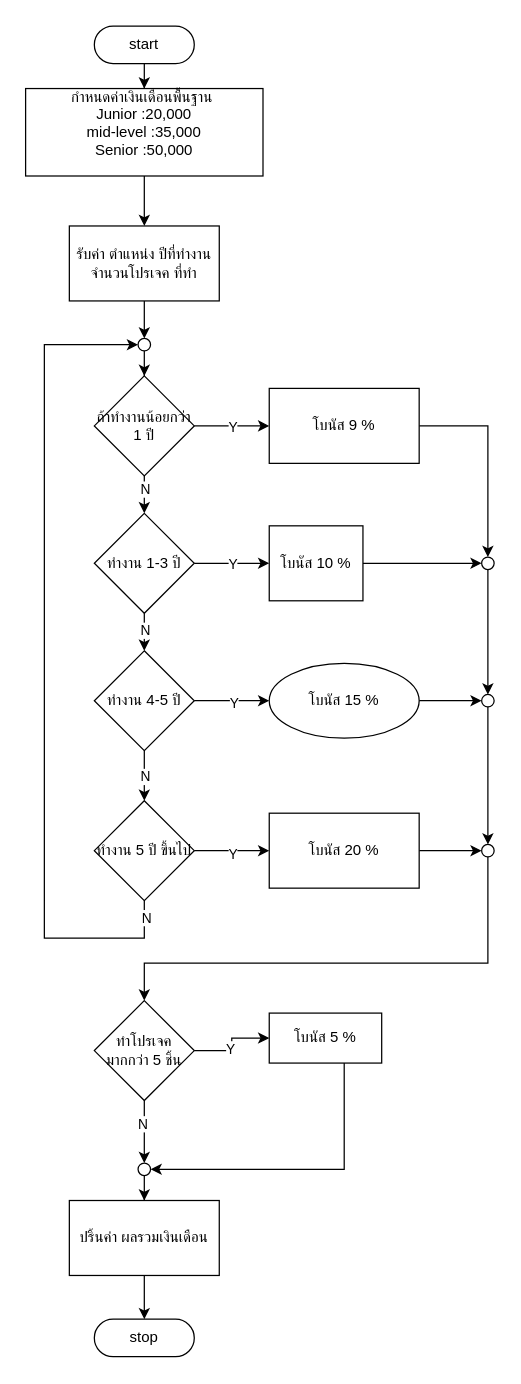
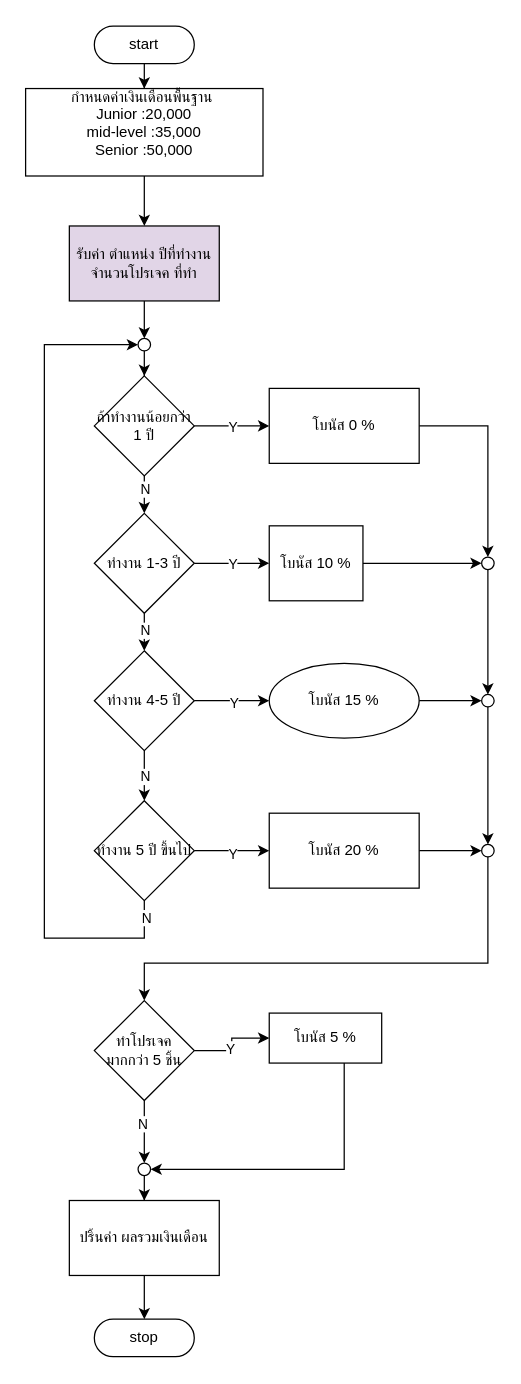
(144, 263) -> (144, 263)
(344, 426) -> (344, 426)
